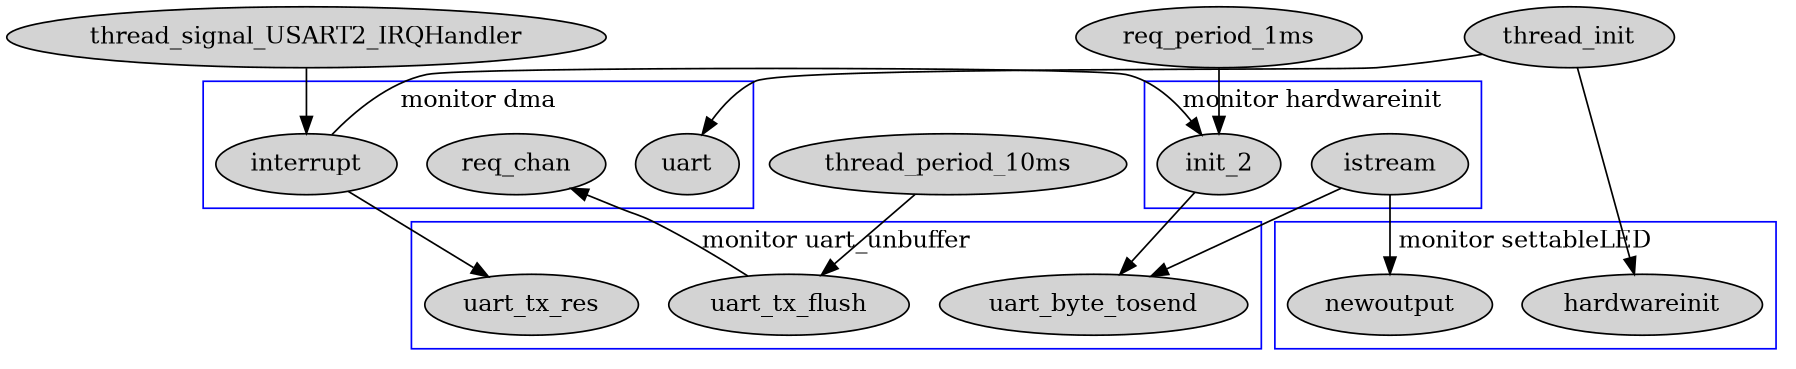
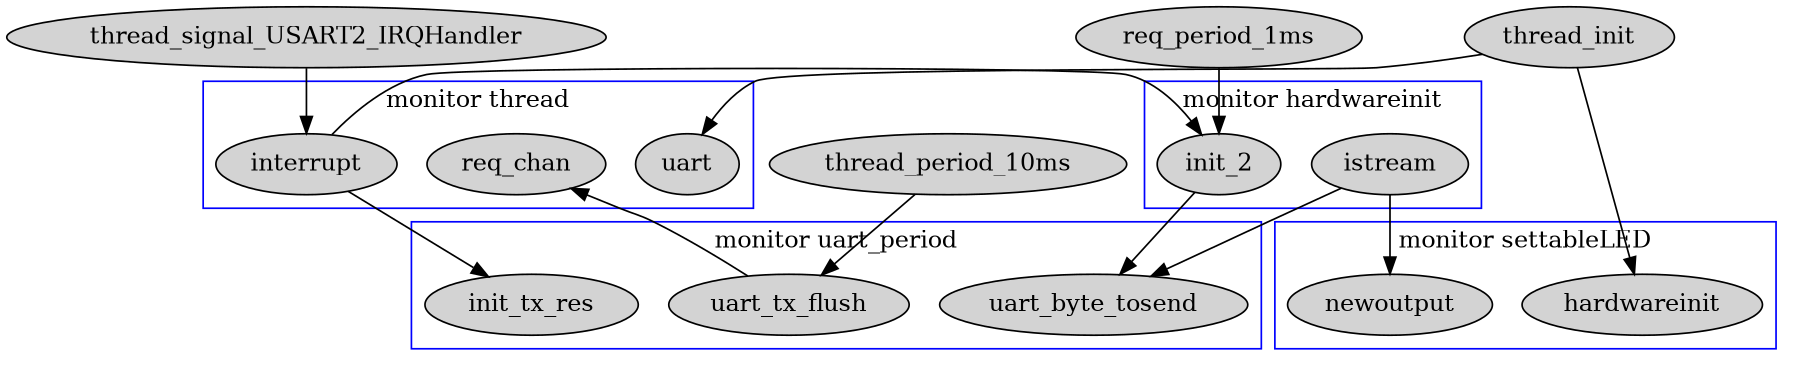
(478, 101) -> (478, 101)
(836, 241) -> (836, 241)
(532, 305) -> (532, 305)
